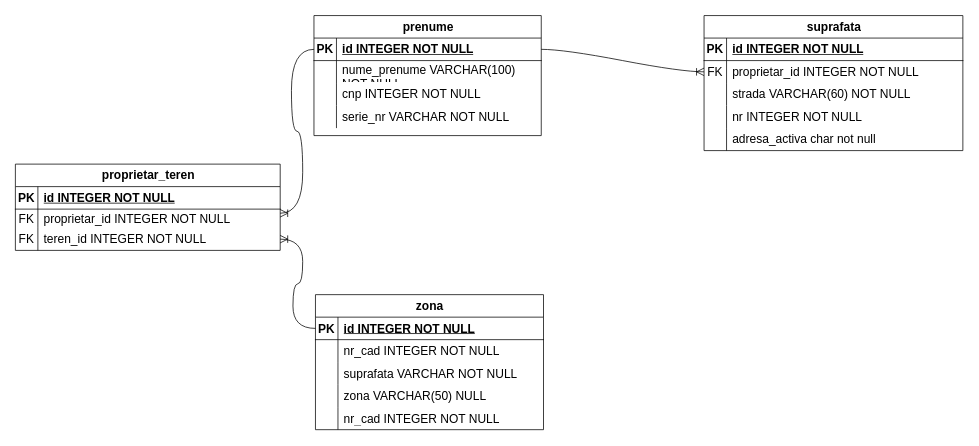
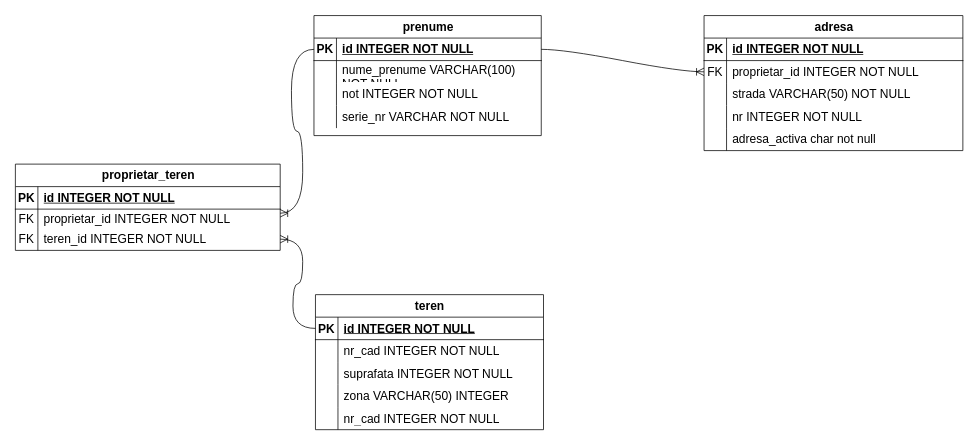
(834, 27) -> (834, 27)
(405, 94) -> (405, 94)
(818, 94) -> (818, 94)
(430, 306) -> (430, 306)
(427, 373) -> (427, 373)
(411, 396) -> (421, 396)
